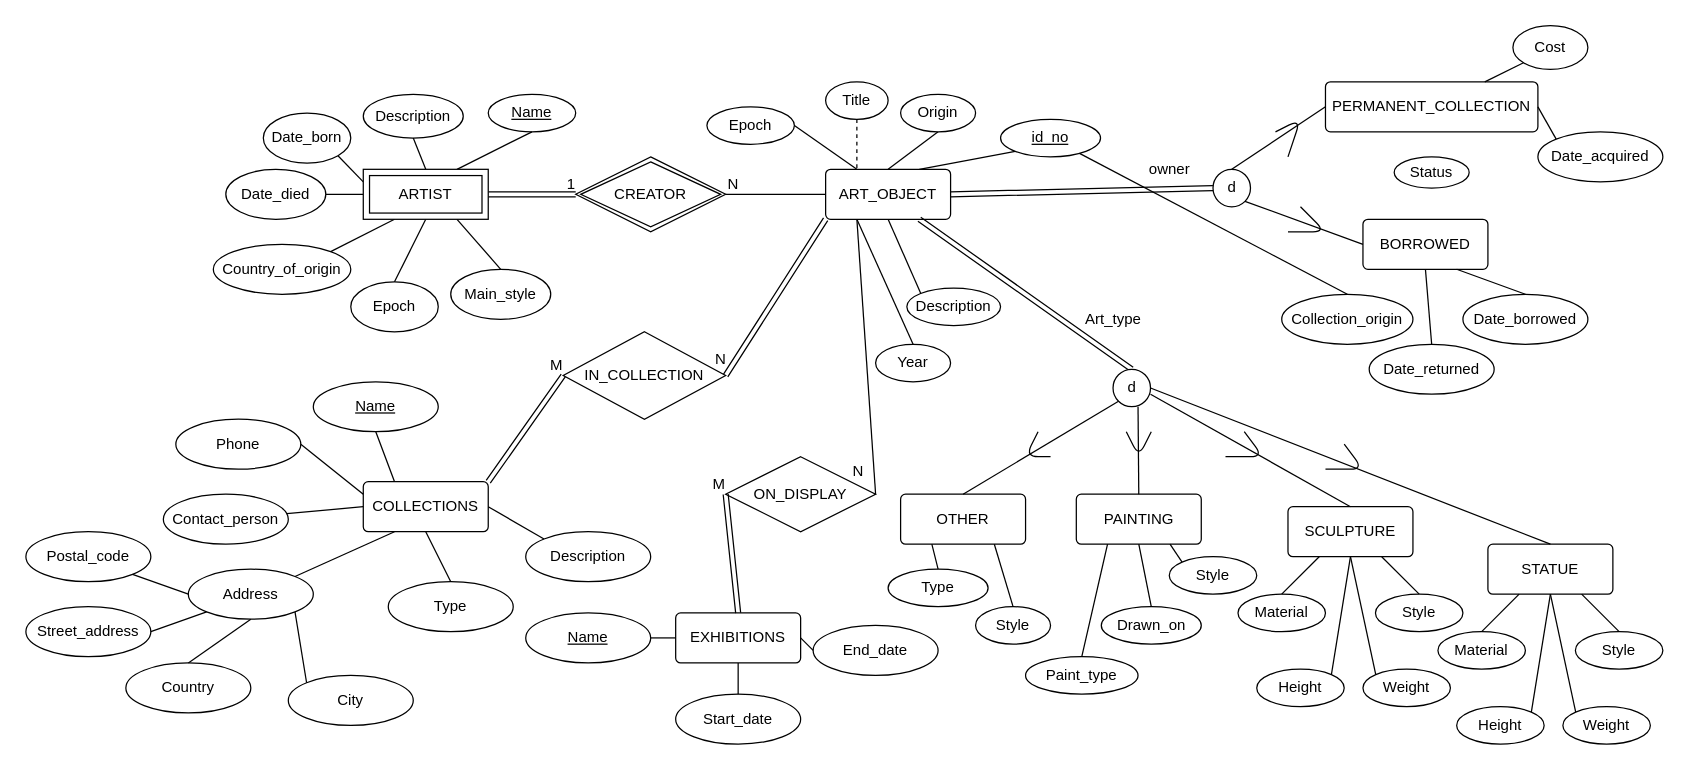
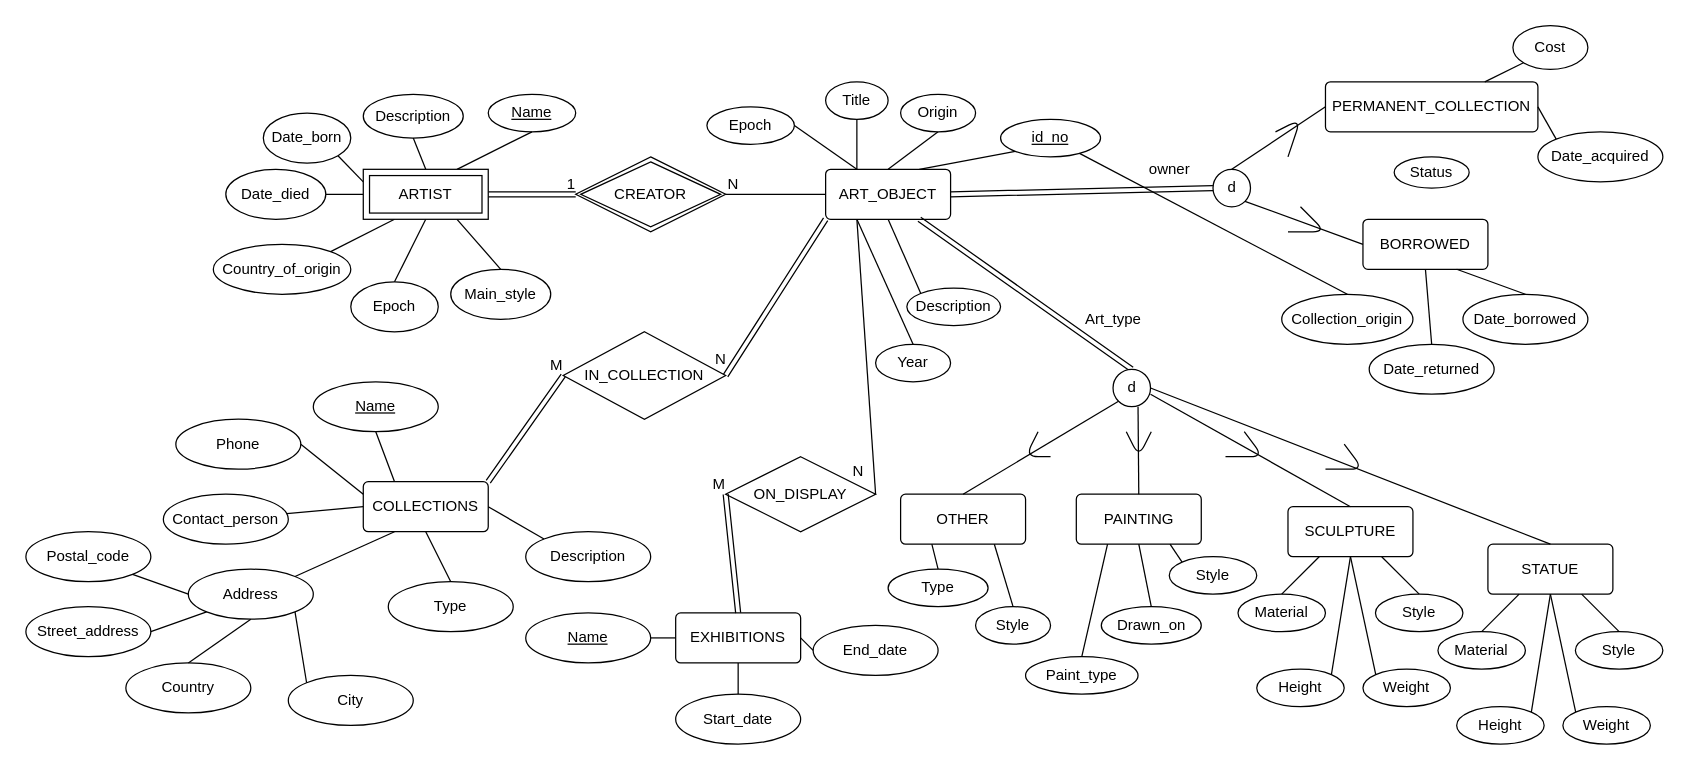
(857, 143) -> (857, 143)
